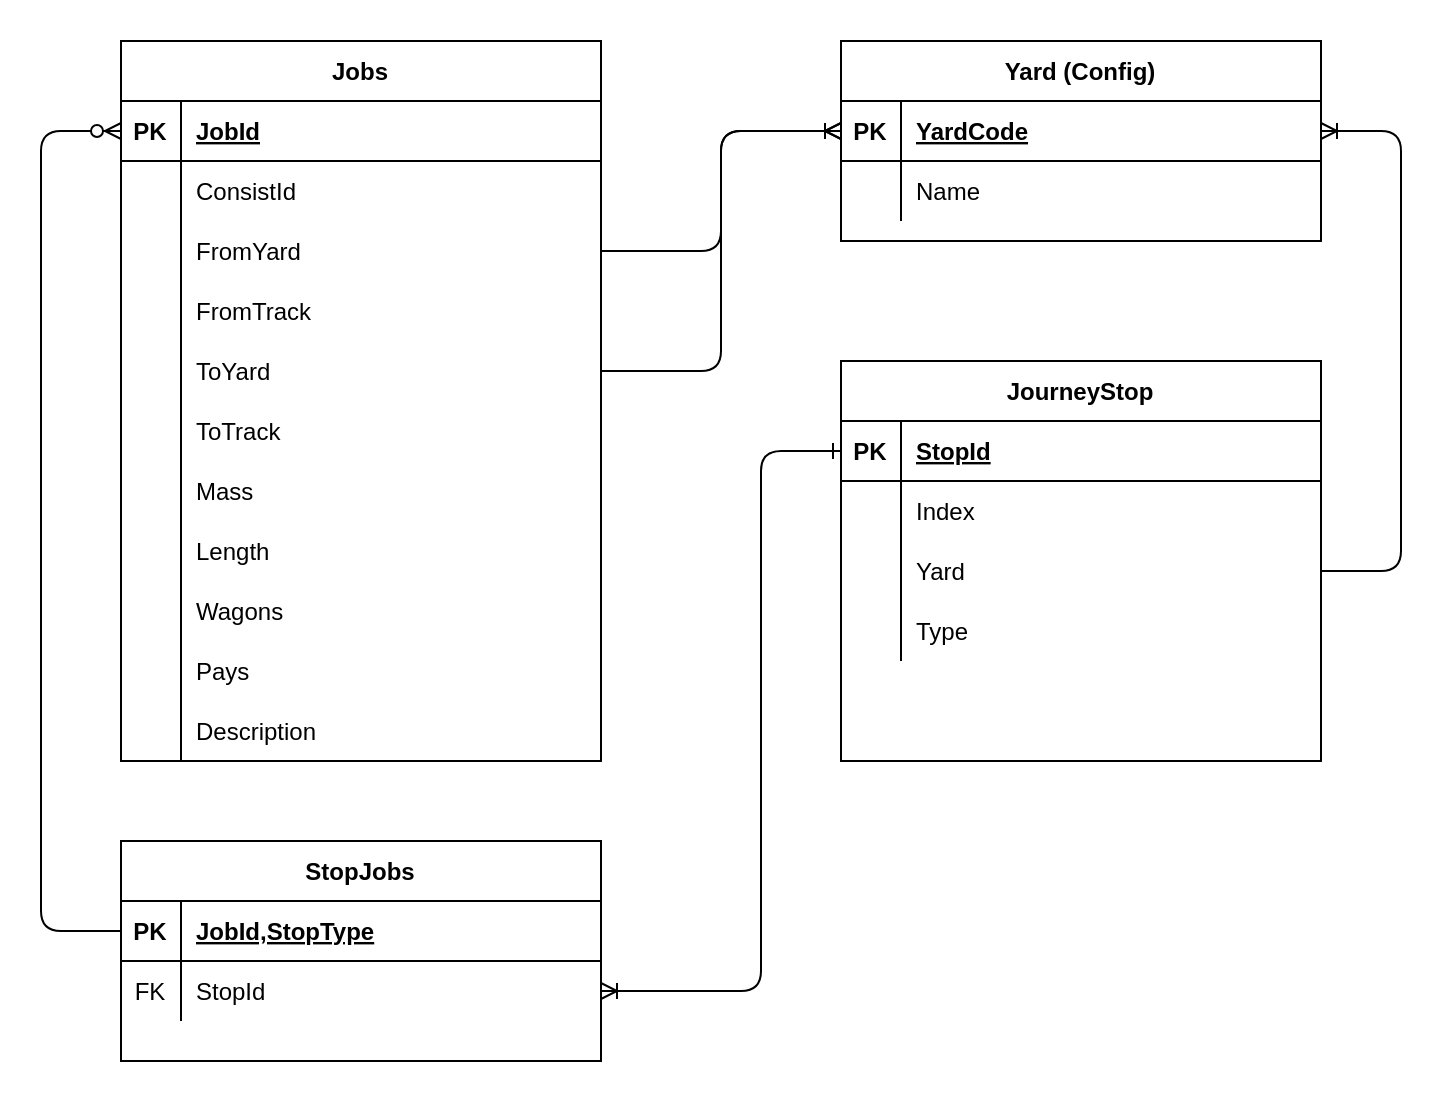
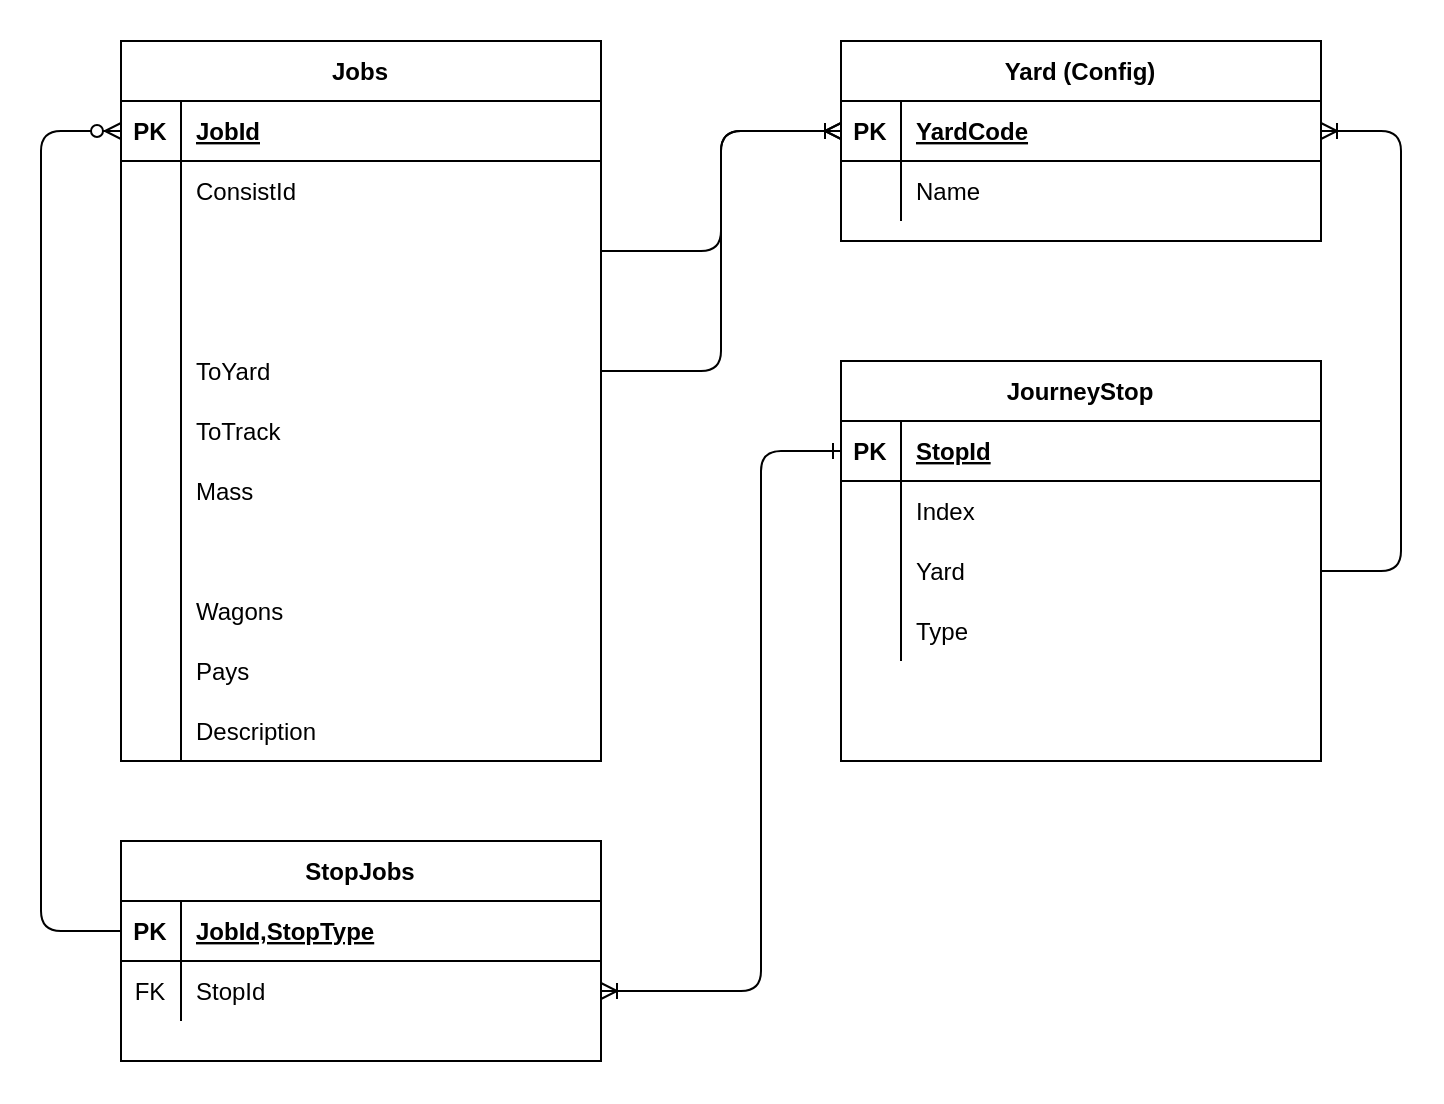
(391, 251) -> none
(391, 311) -> none
(391, 551) -> none
